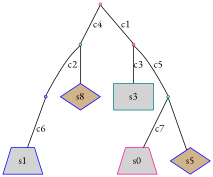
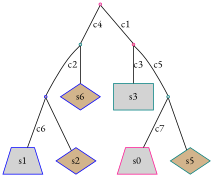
(80, 97) -> (80, 97)
none -> (76, 161)
(190, 161) -> (190, 161)
